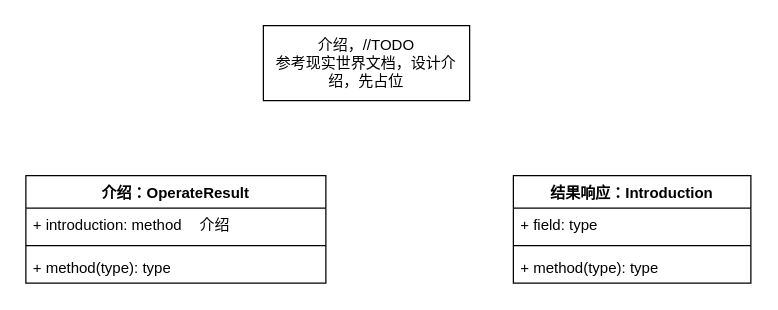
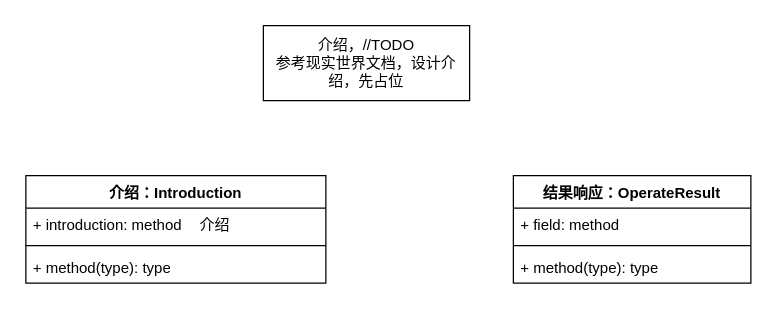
(176, 193) -> (176, 193)
(632, 193) -> (632, 193)
(565, 226) -> (574, 226)
